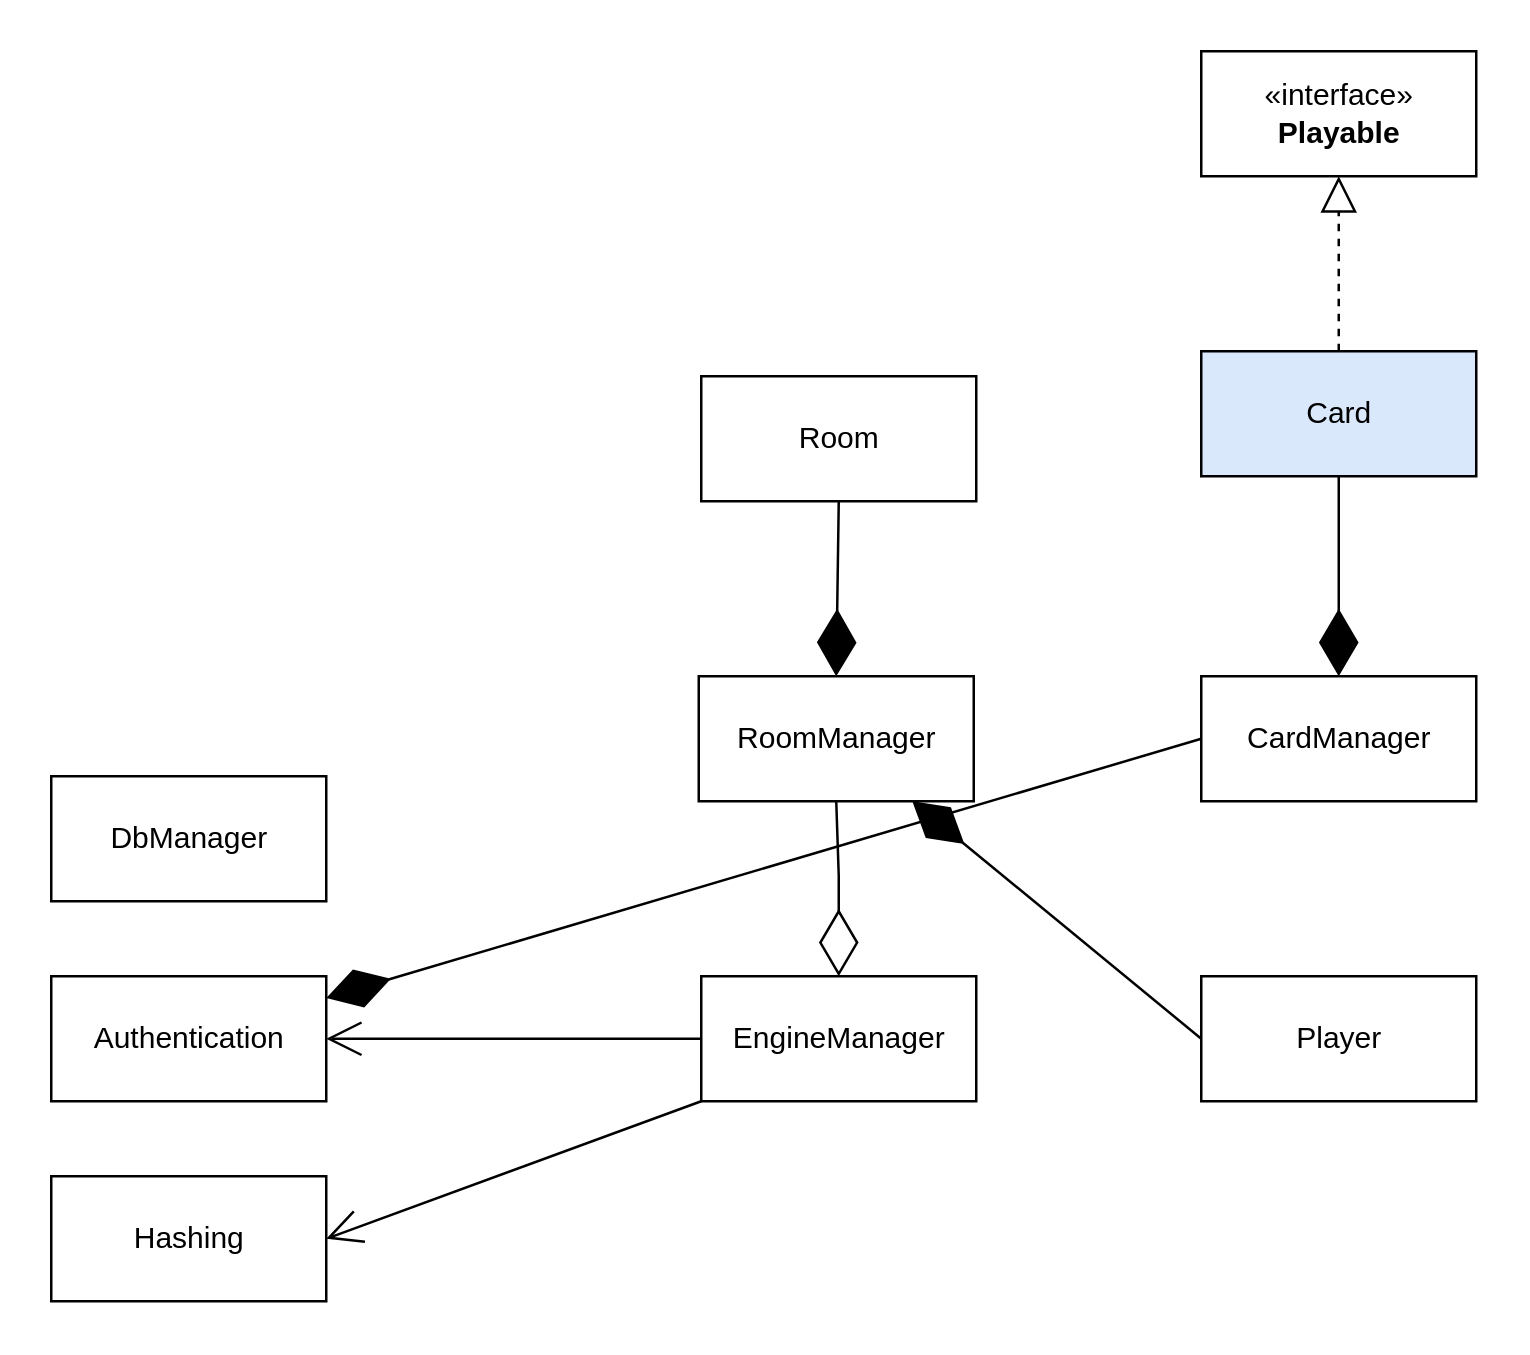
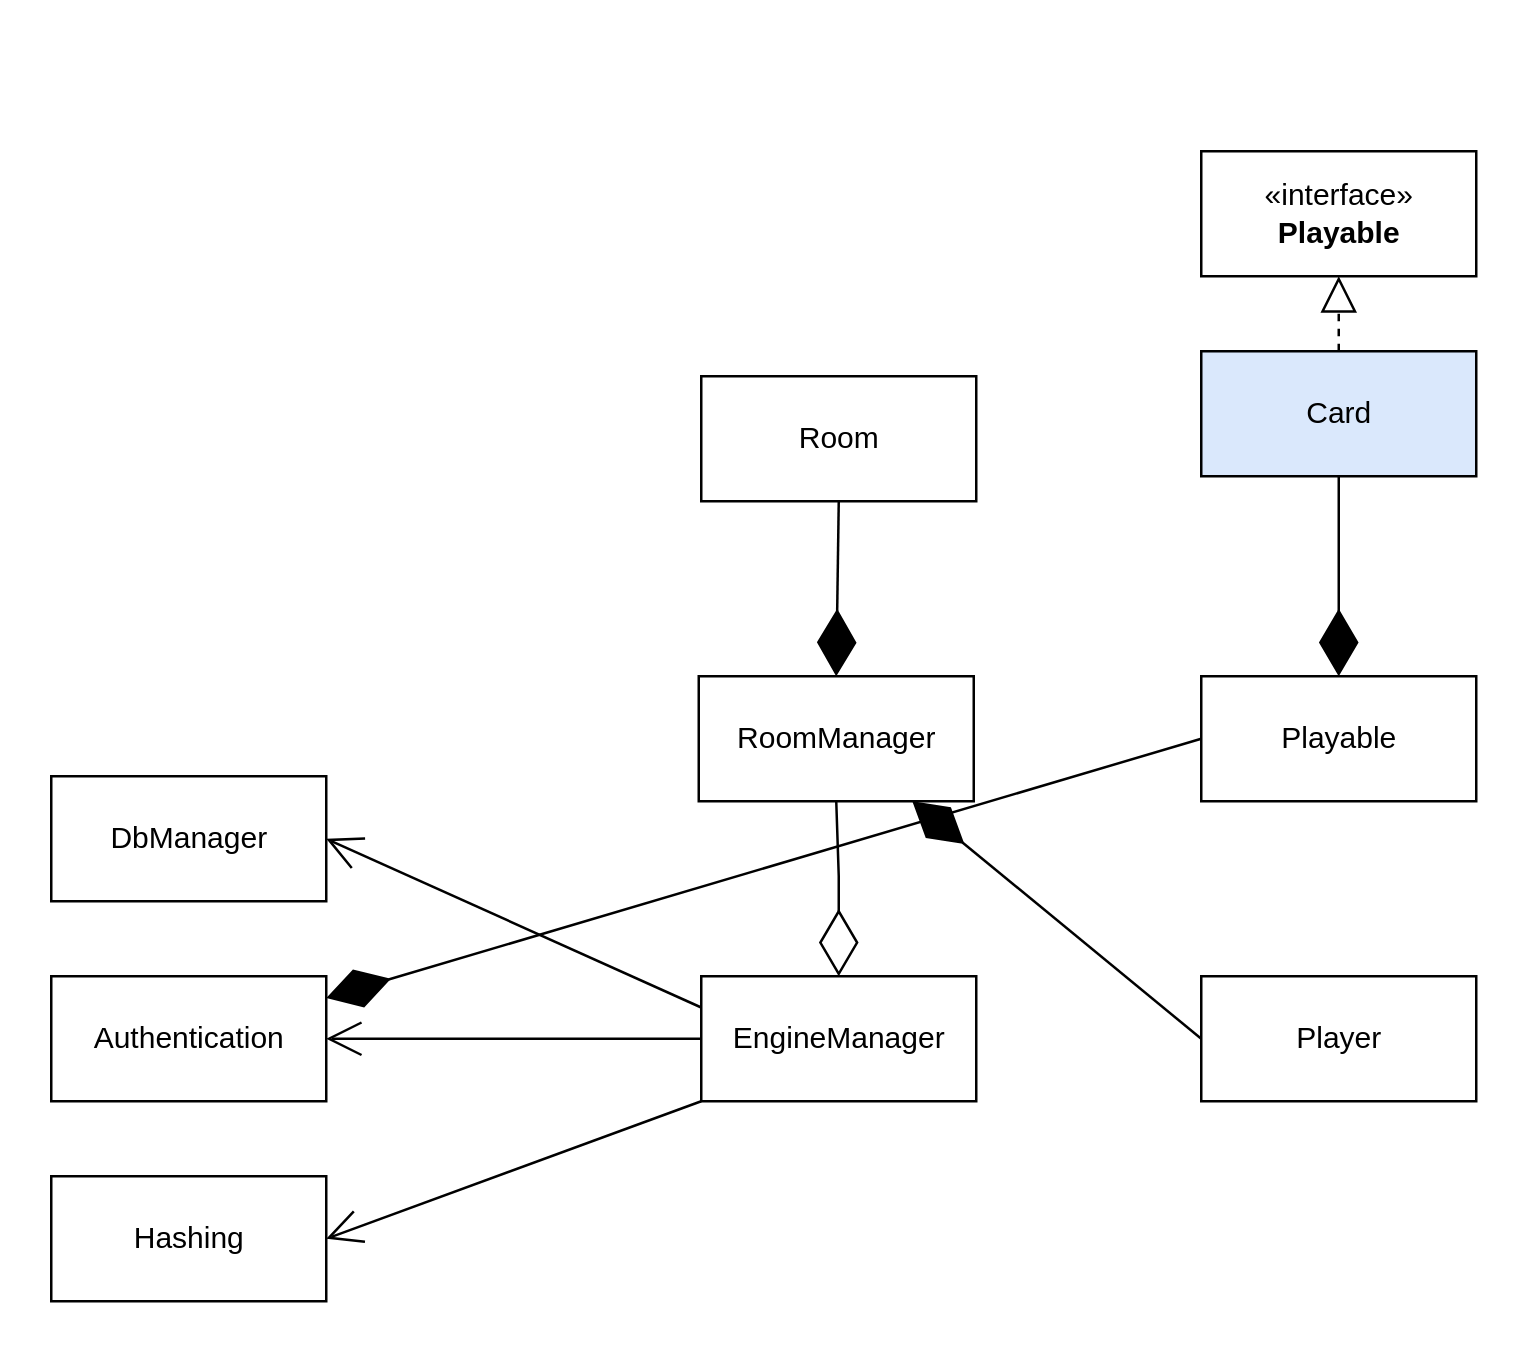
(1339, 114) -> (1339, 214)
(1340, 739) -> (1340, 739)
none -> (432, 886)
